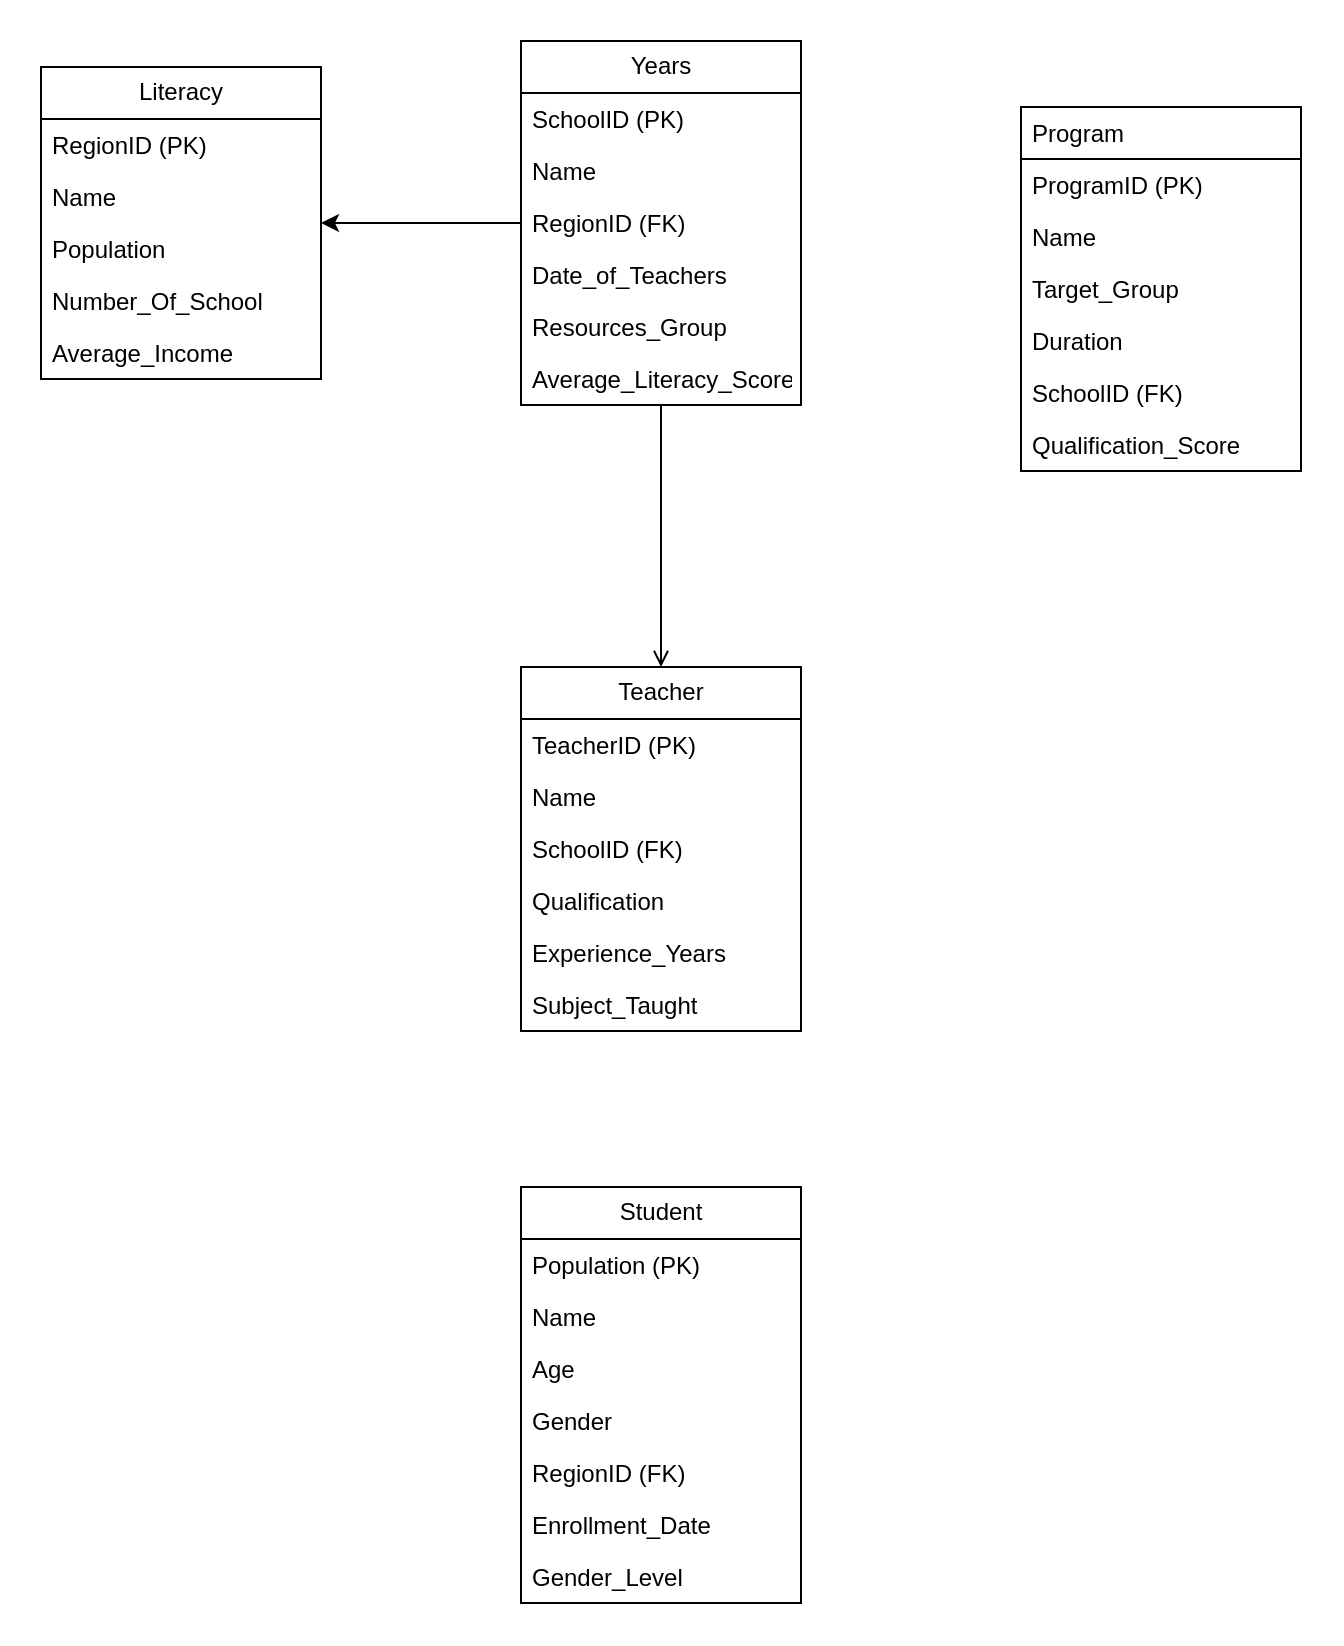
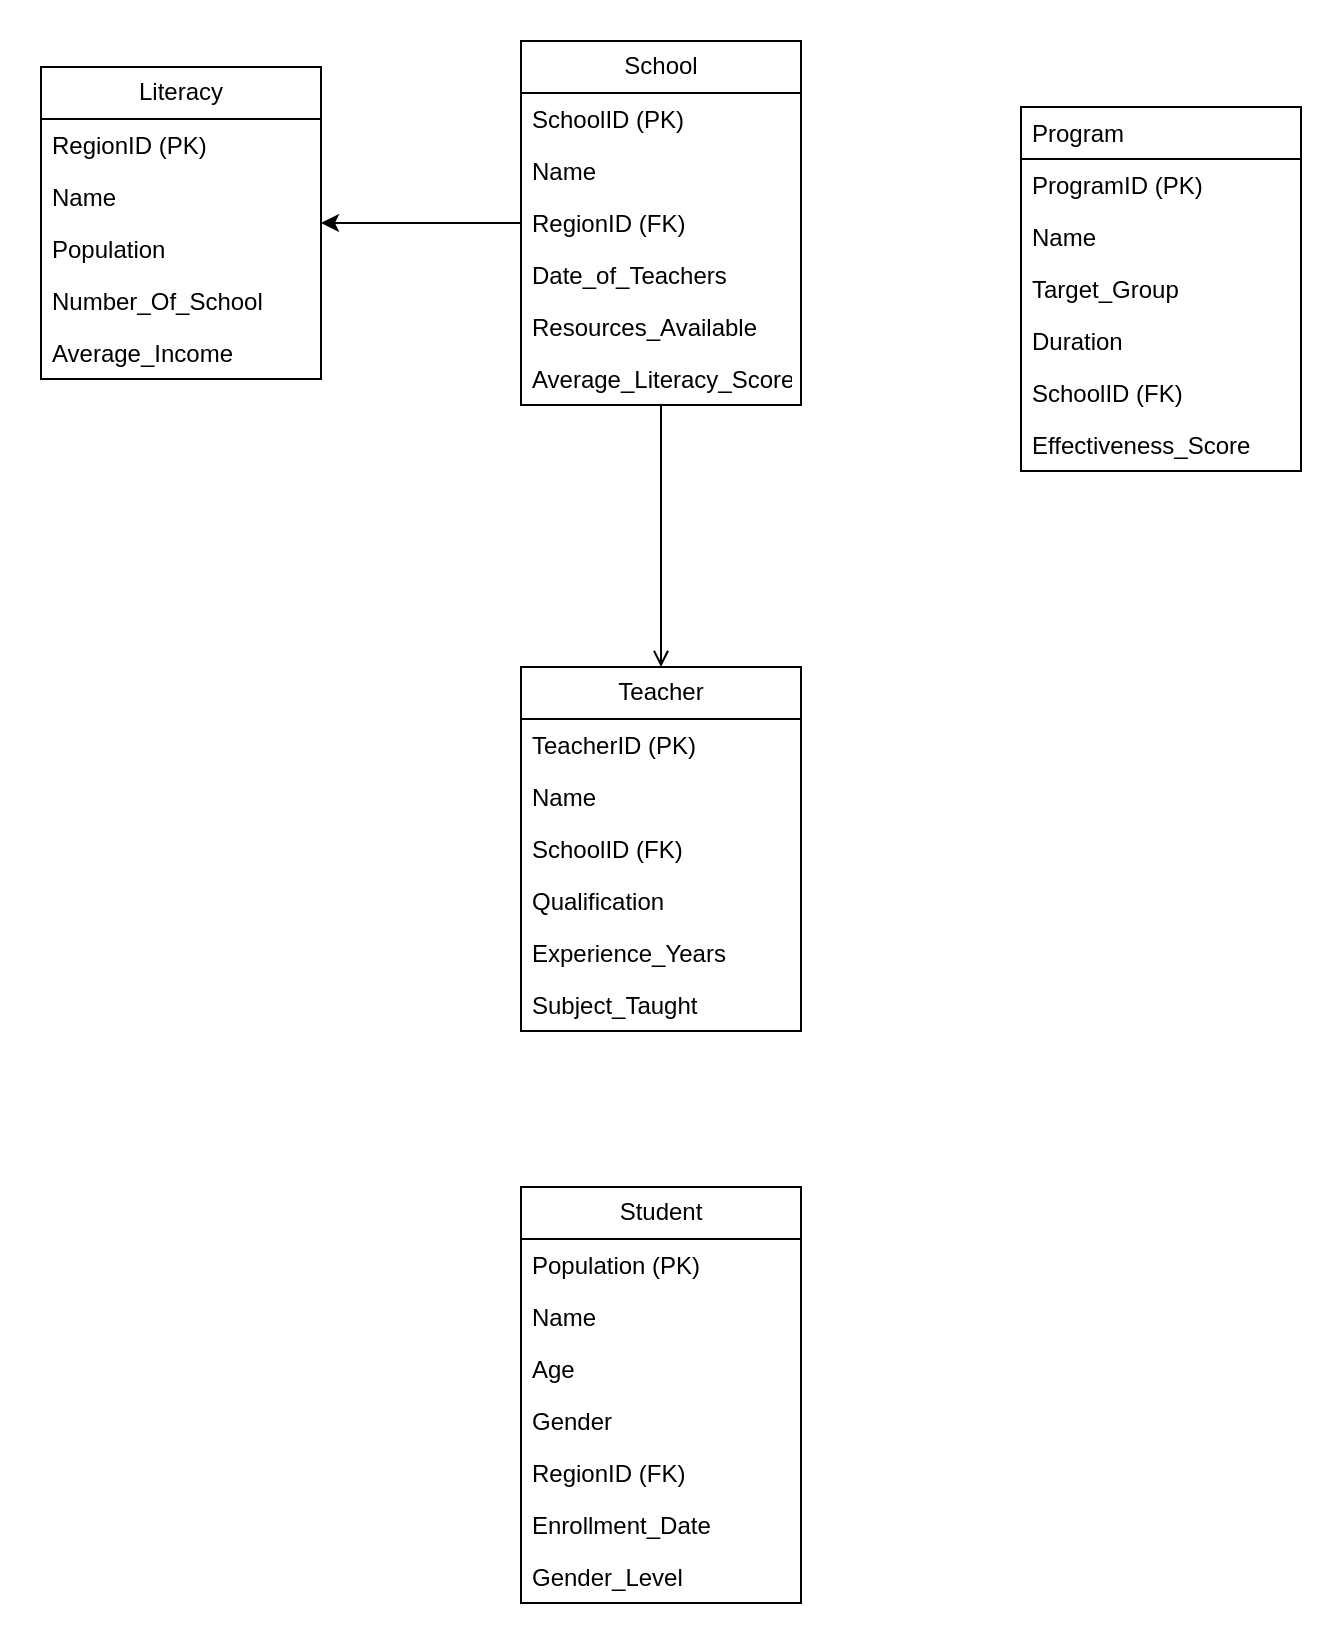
(662, 67) -> (662, 67)
(634, 329) -> (651, 329)
(1148, 447) -> (1158, 447)
